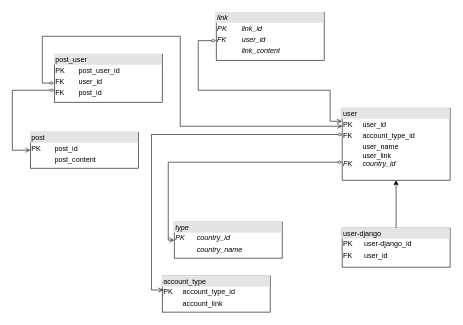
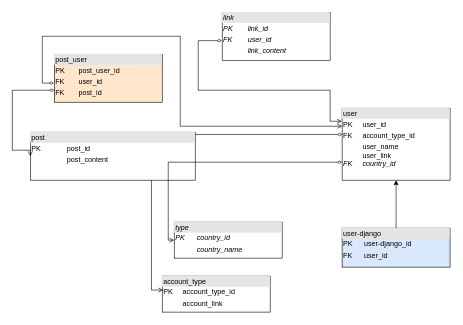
(270, 36) -> (276, 36)
(108, 78) -> (108, 78)
(84, 150) -> (113, 156)
(396, 248) -> (396, 248)
